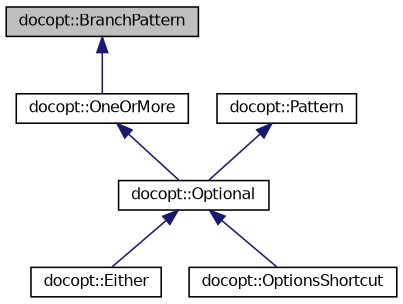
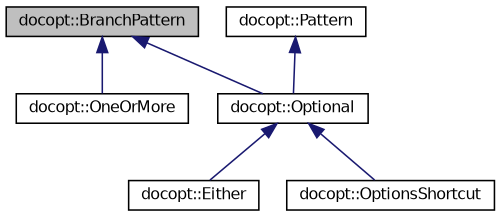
(154, 157) -> (205, 68)
